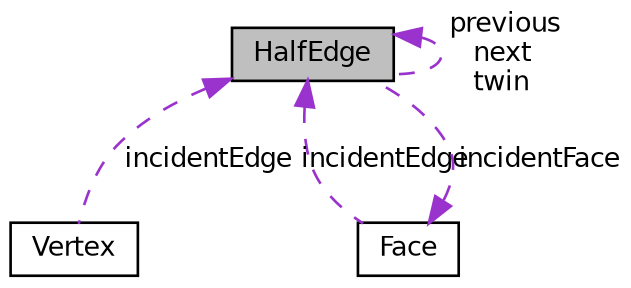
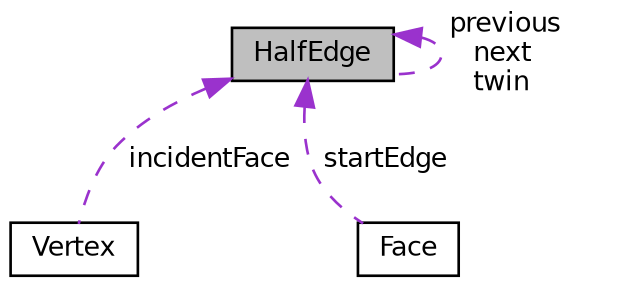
(435, 127) -> none
(205, 160) -> (205, 160)
(382, 160) -> (382, 160)
